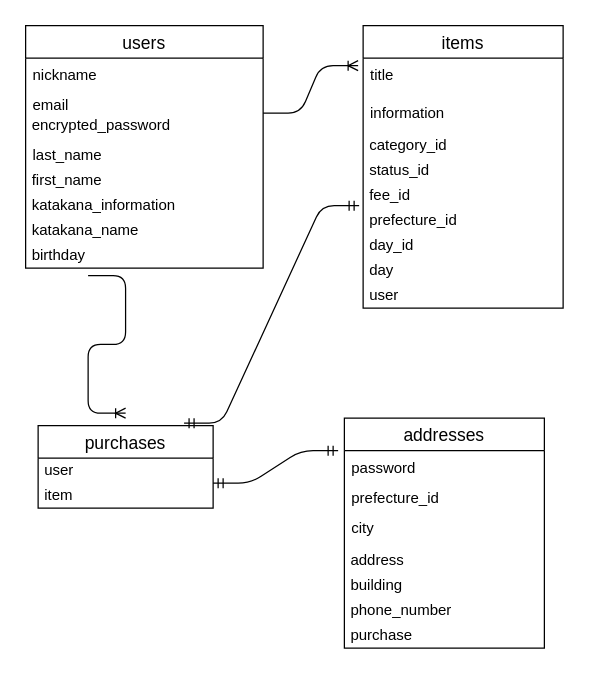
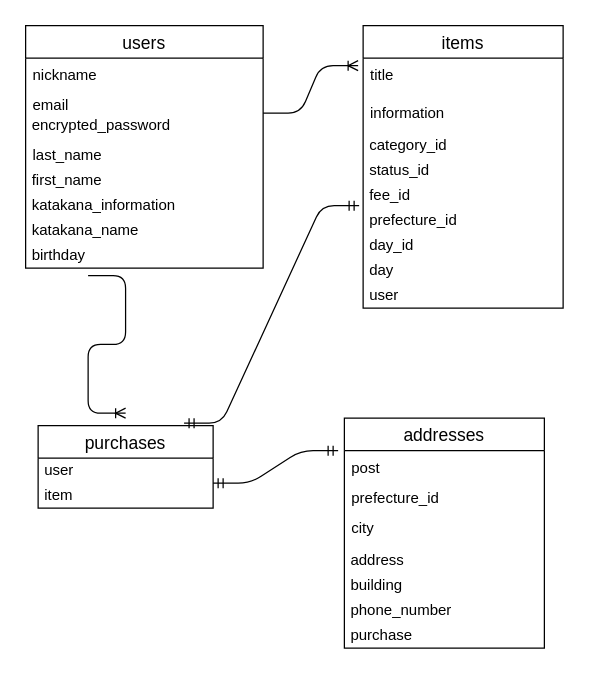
(385, 468) -> (368, 468)
